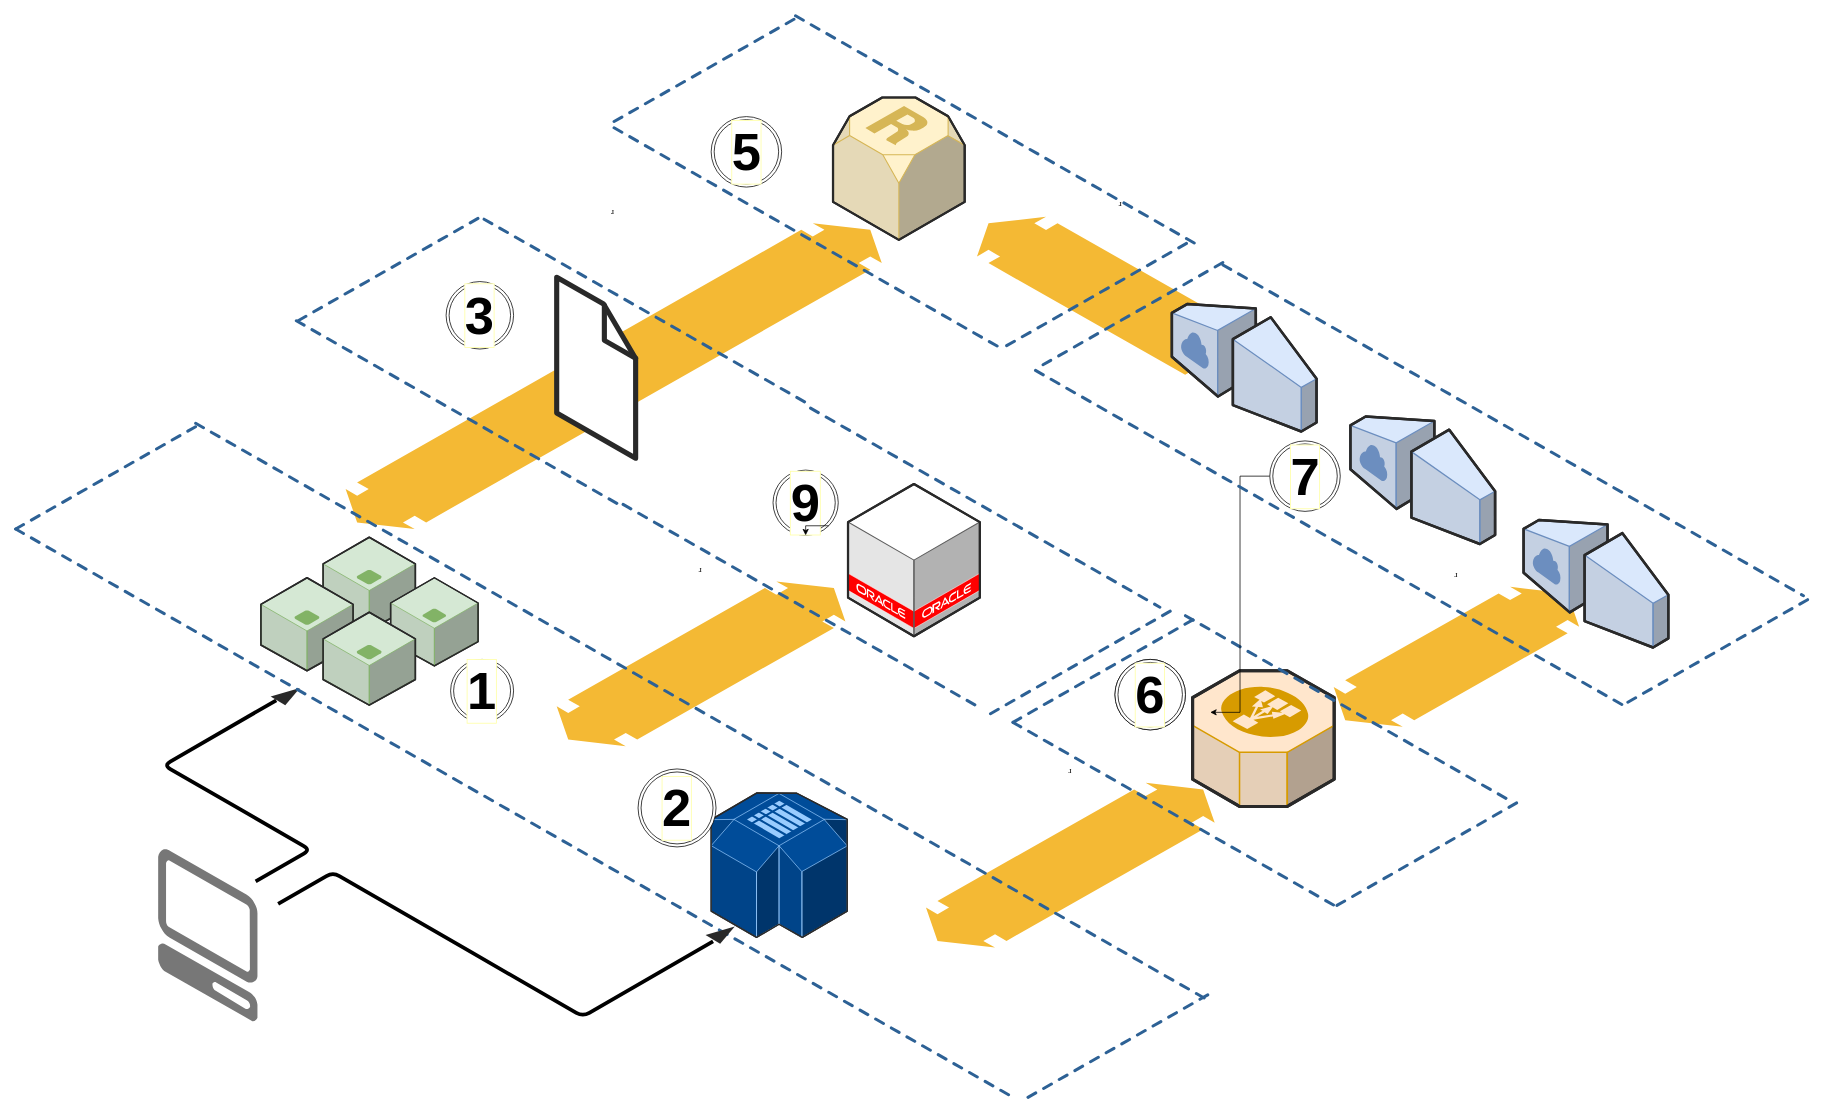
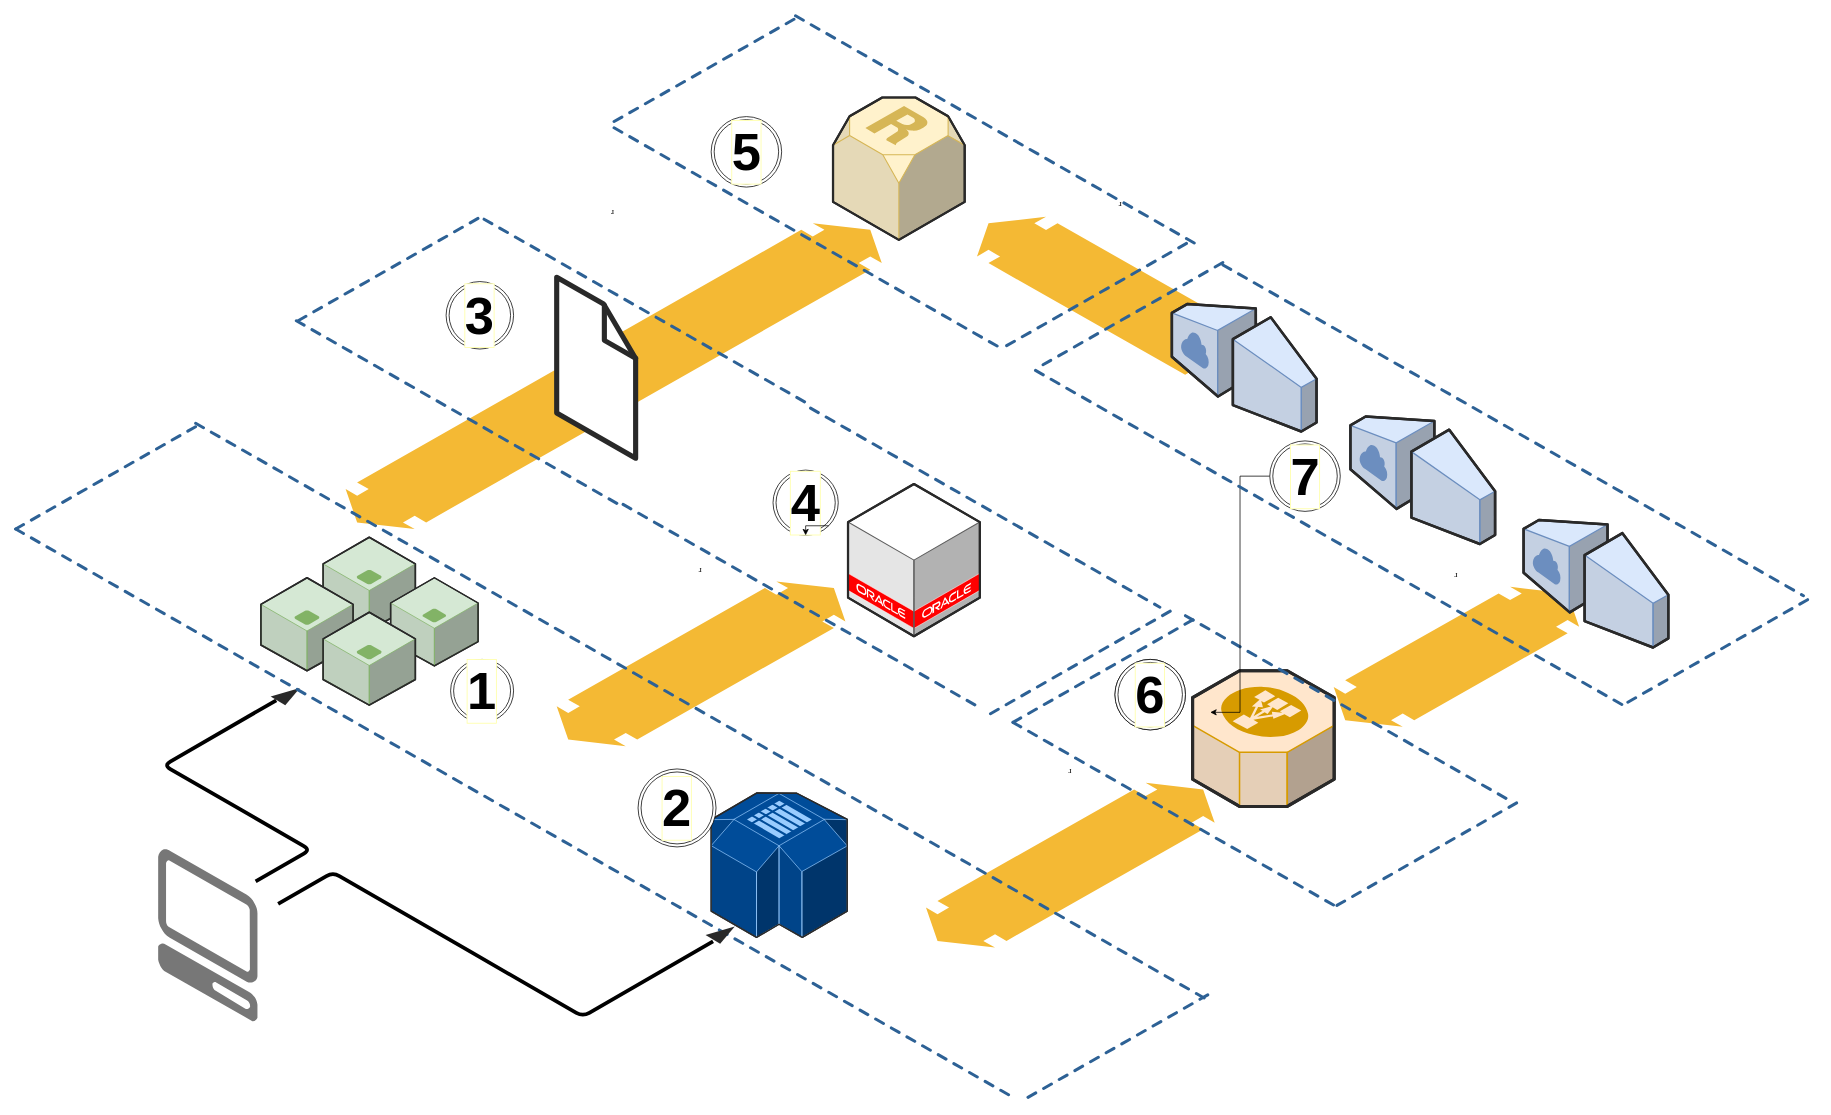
(806, 503) -> (806, 503)
